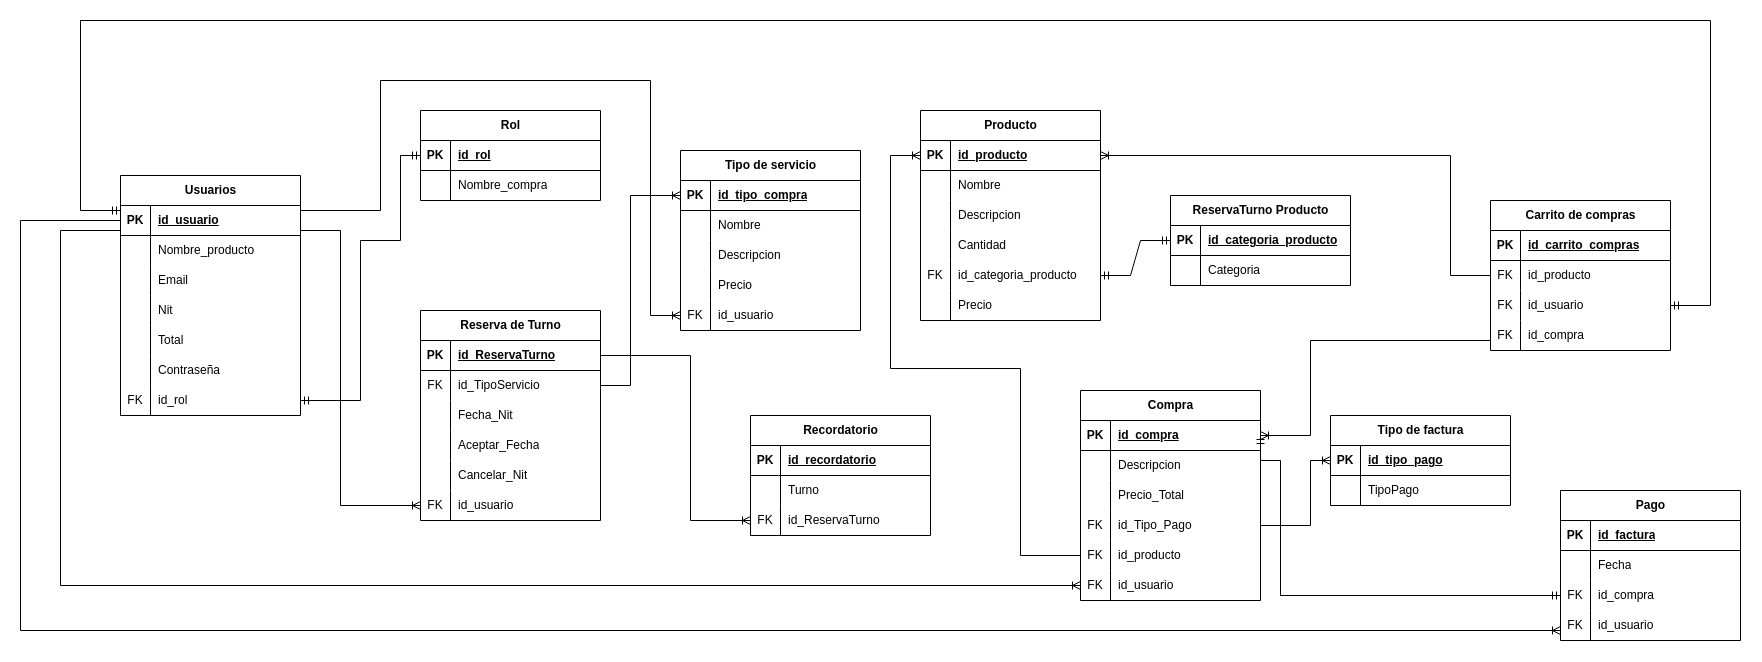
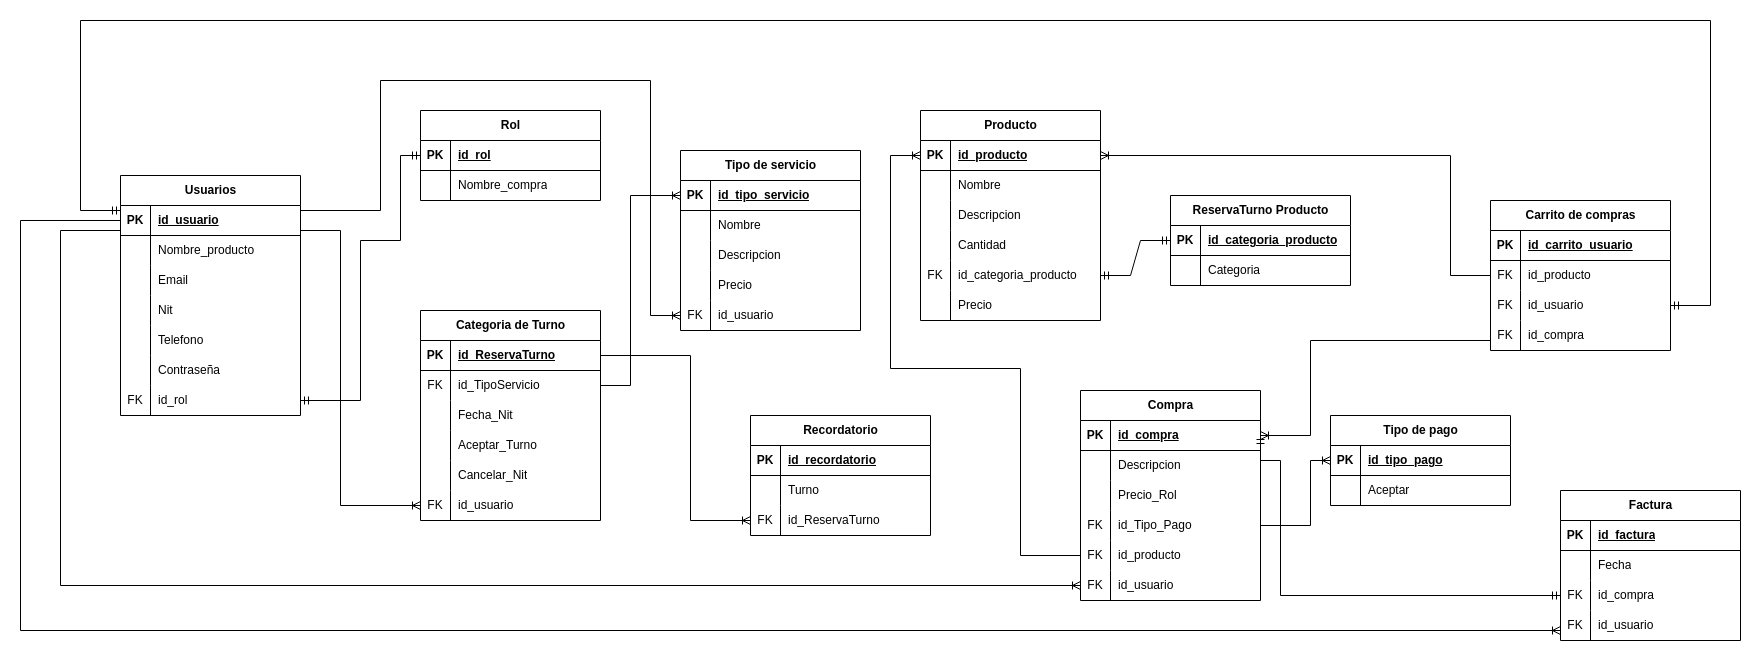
(762, 196) -> (766, 196)
(1586, 246) -> (1584, 246)
(511, 326) -> (511, 326)
(174, 341) -> (184, 341)
(1421, 431) -> (1421, 431)
(502, 446) -> (502, 446)
(1394, 491) -> (1392, 491)
(1156, 496) -> (1149, 496)
(1651, 506) -> (1651, 506)
